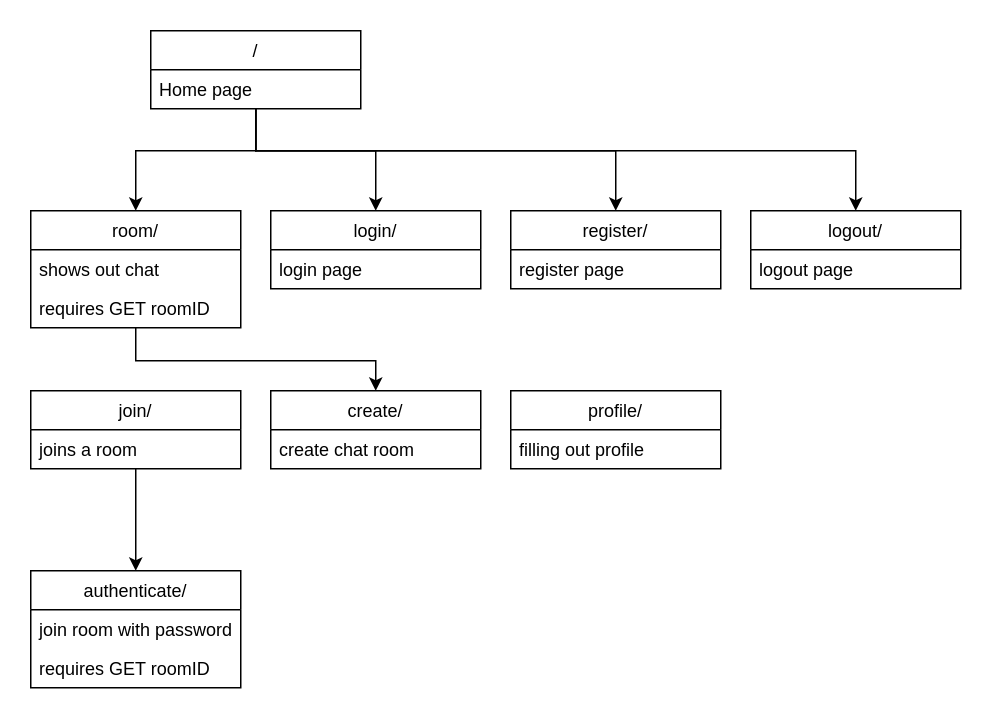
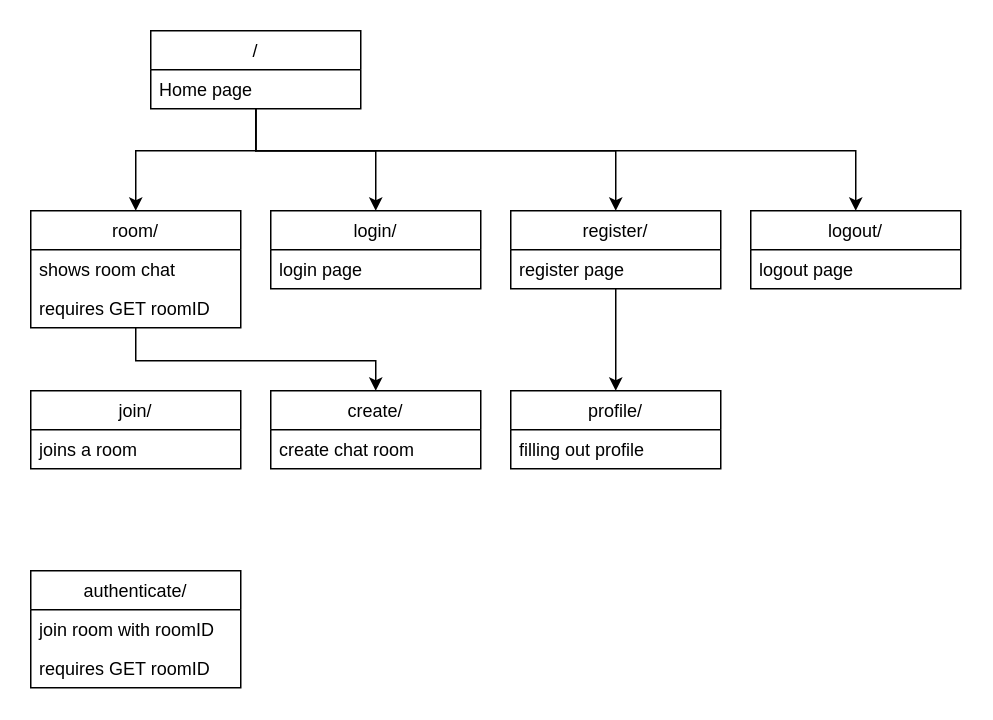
(105, 270) -> (110, 270)
none -> (616, 336)
(136, 516) -> none
(143, 630) -> (133, 630)
